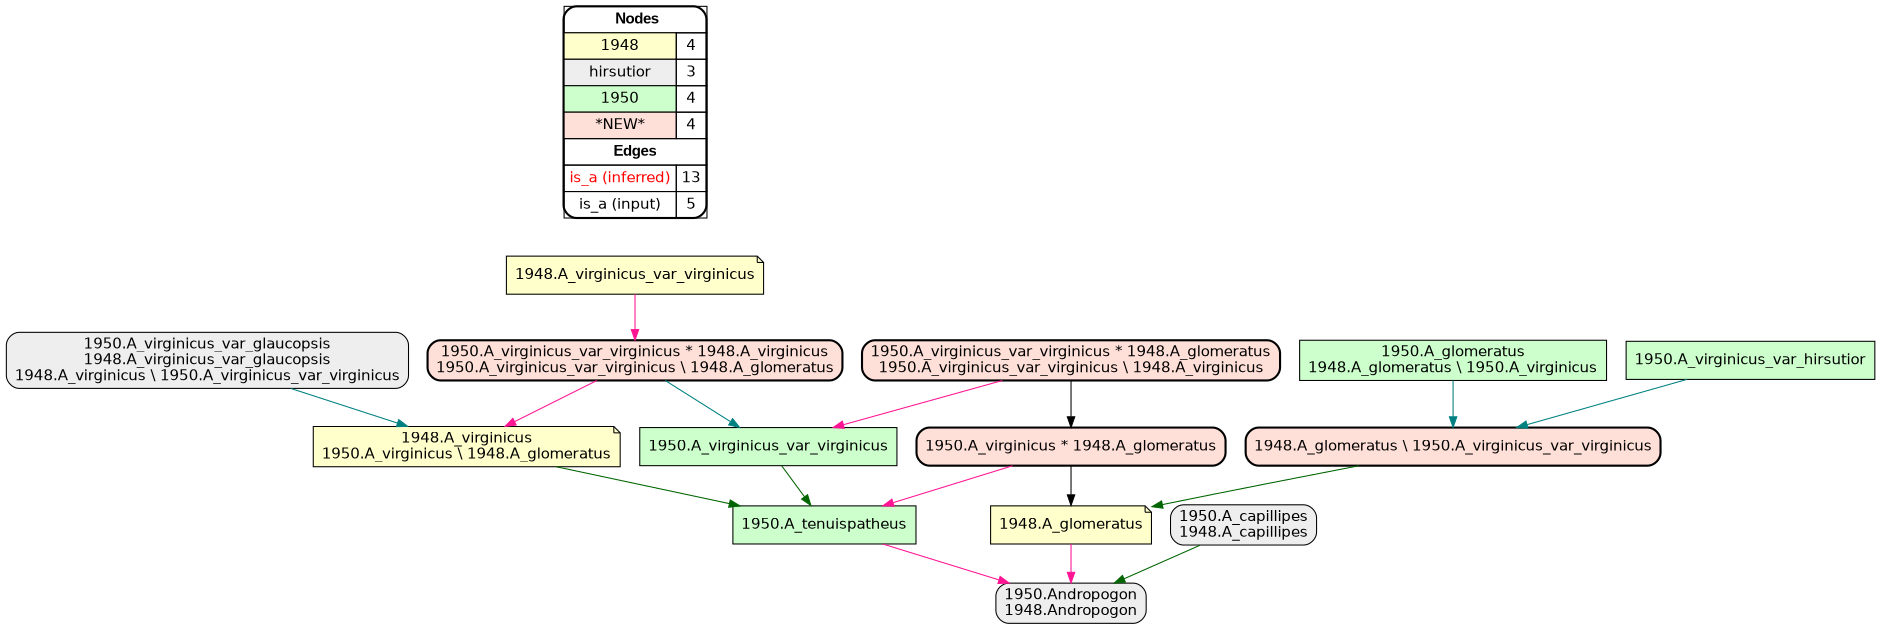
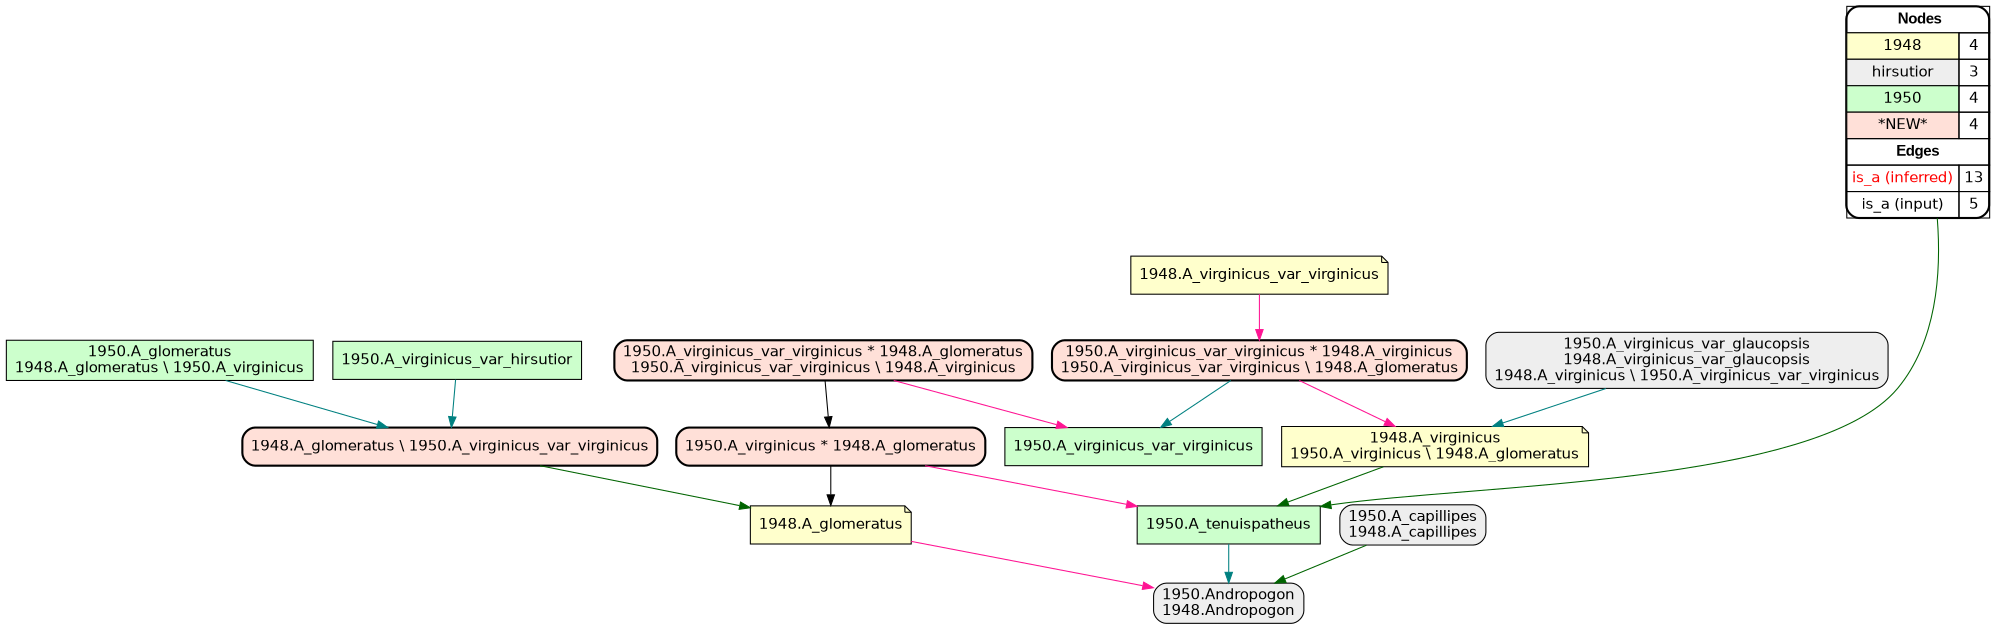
(793, 481) -> (1712, 464)
(941, 562) -> (1229, 558)
